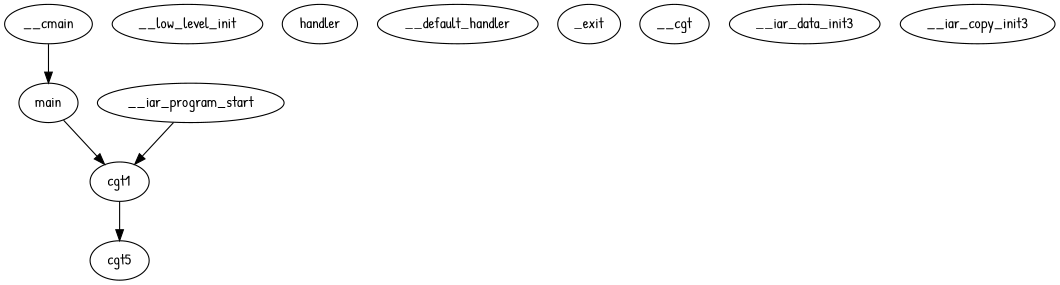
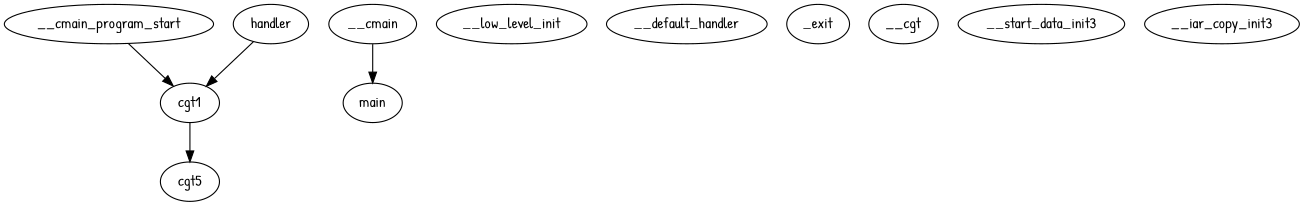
(805, 24) -> (1041, 24)
(191, 103) -> (109, 24)
(80, 138) -> (234, 60)
